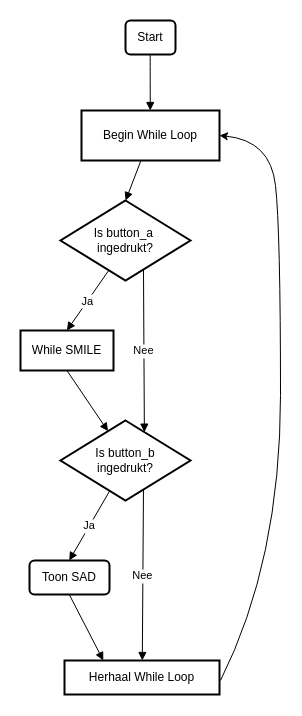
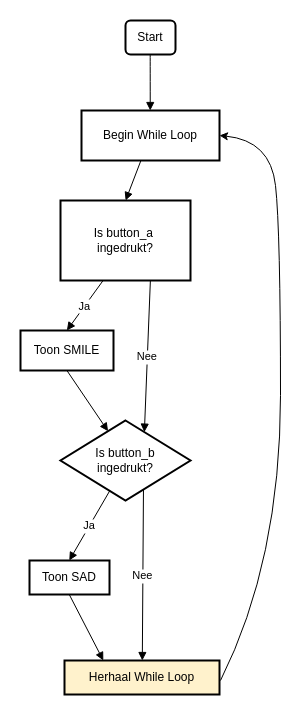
(126, 241) -> (126, 241)
(67, 351) -> (67, 351)
(70, 578) -> (70, 578)
(142, 678) -> (142, 678)
